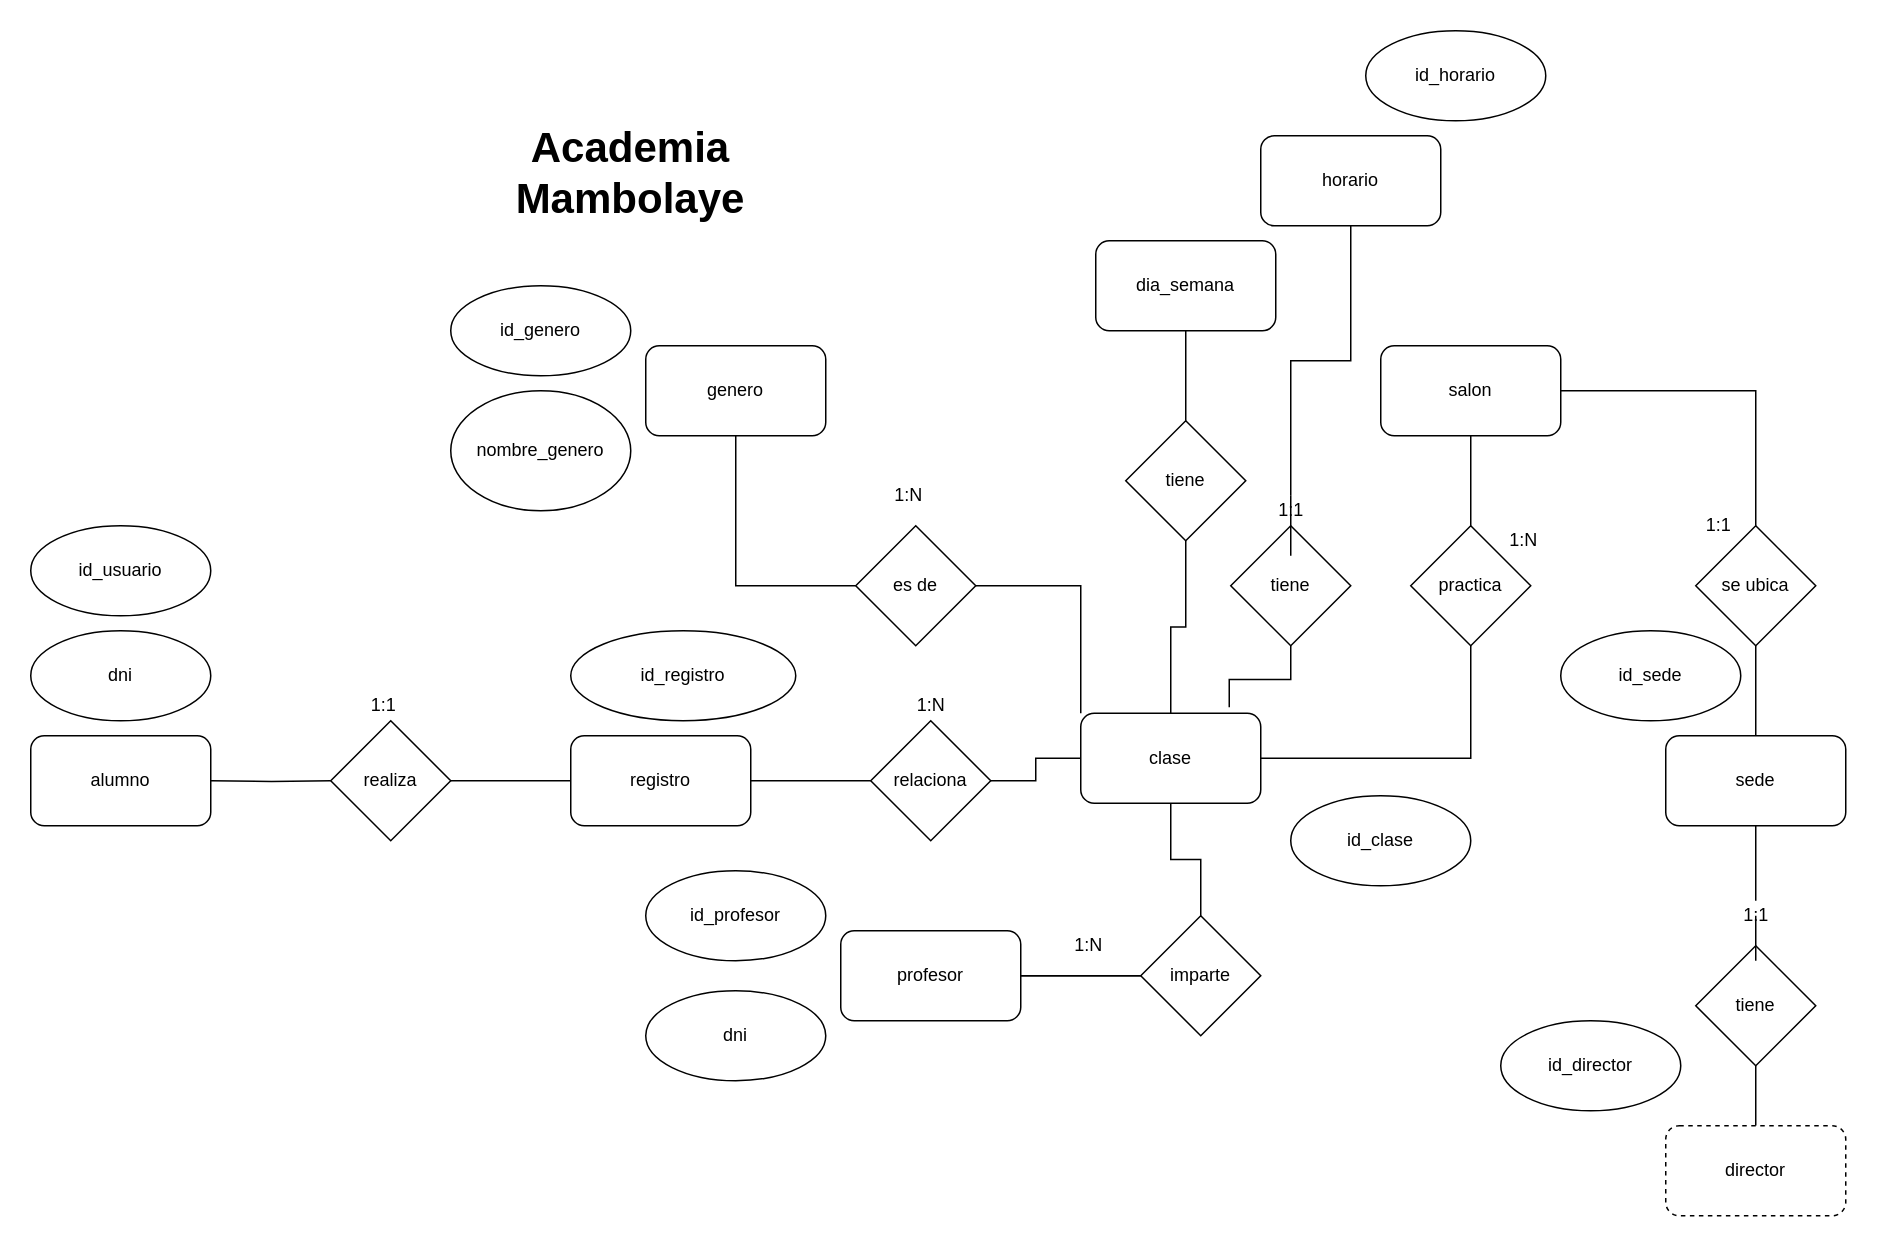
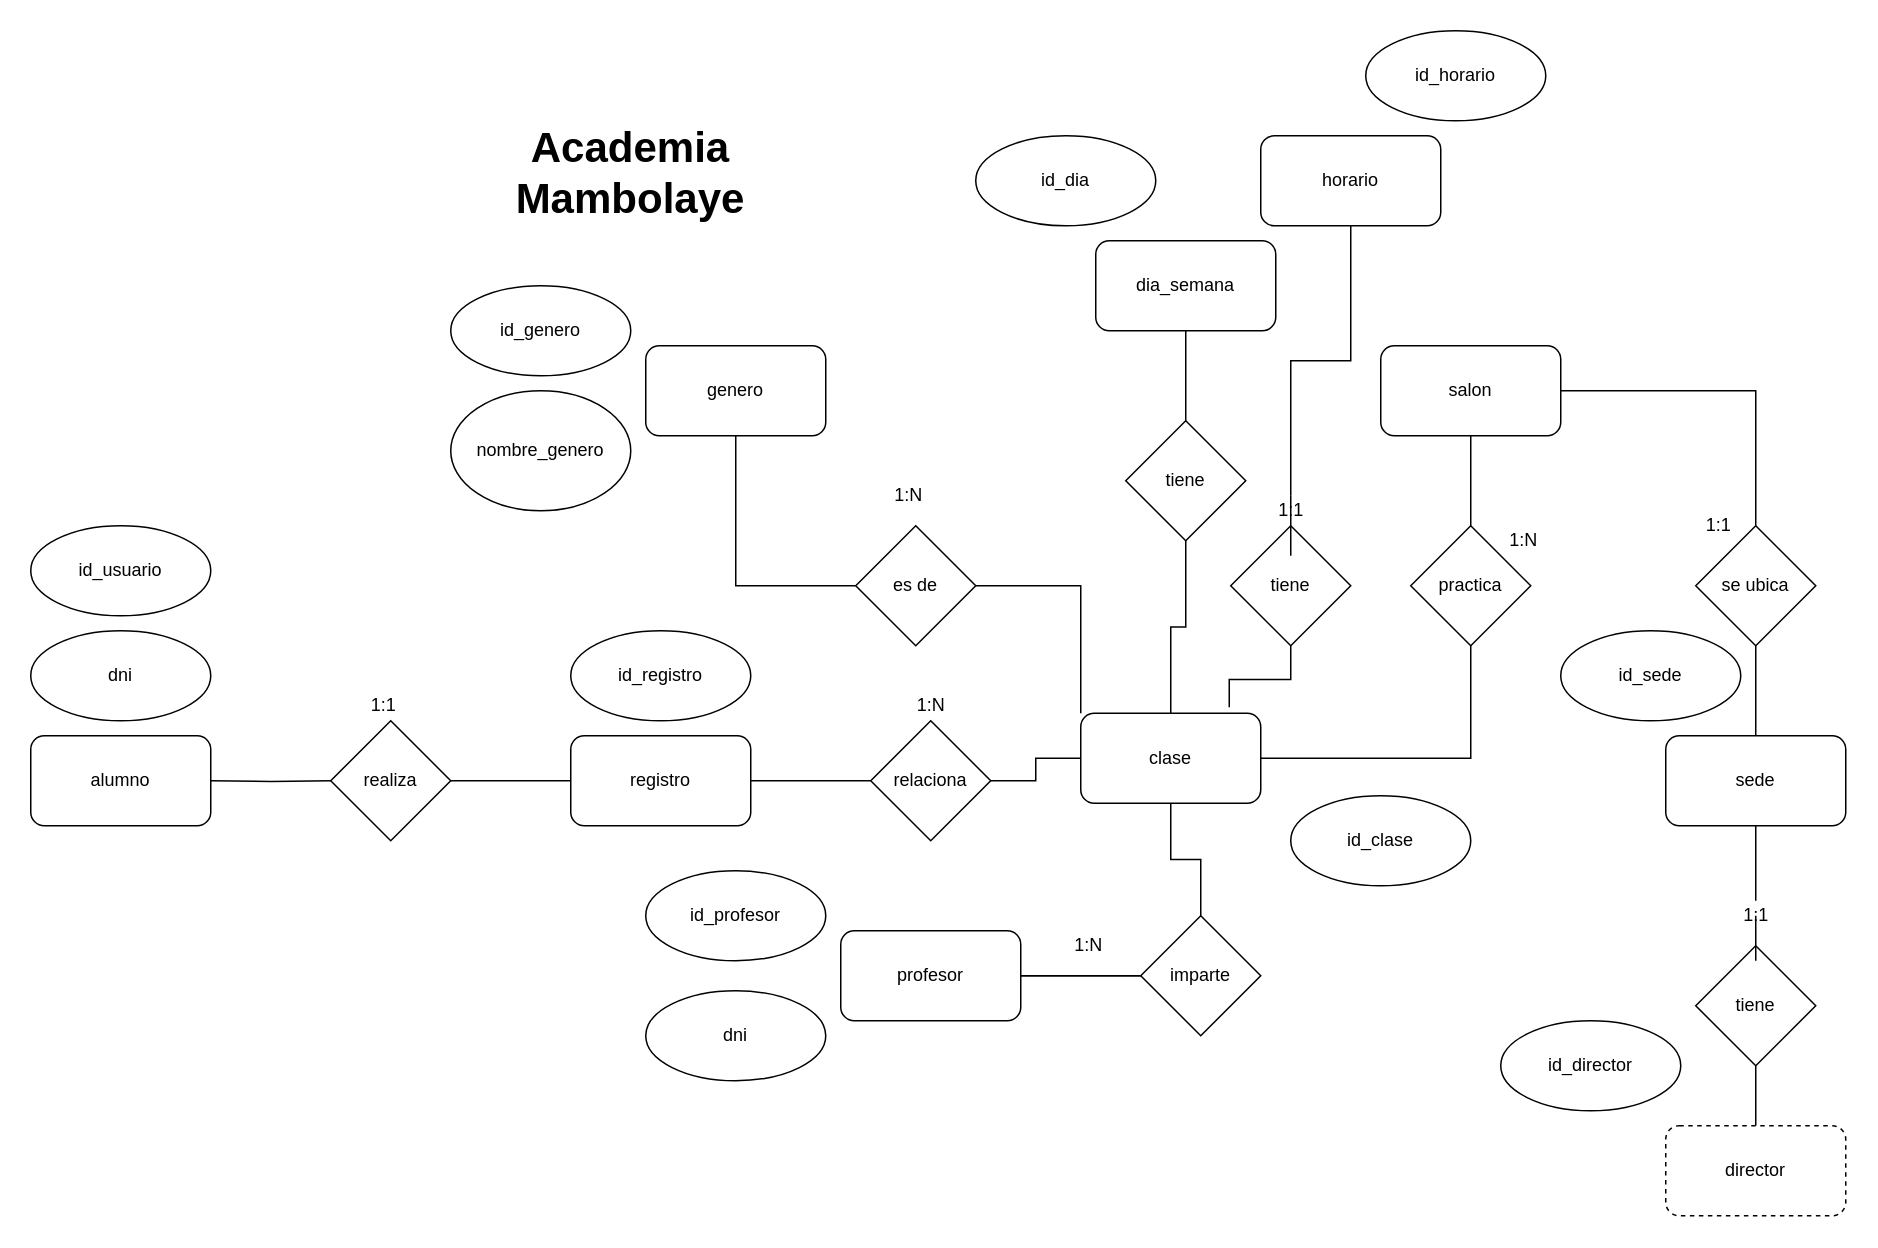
none -> (1066, 181)
(683, 676) -> (661, 676)
